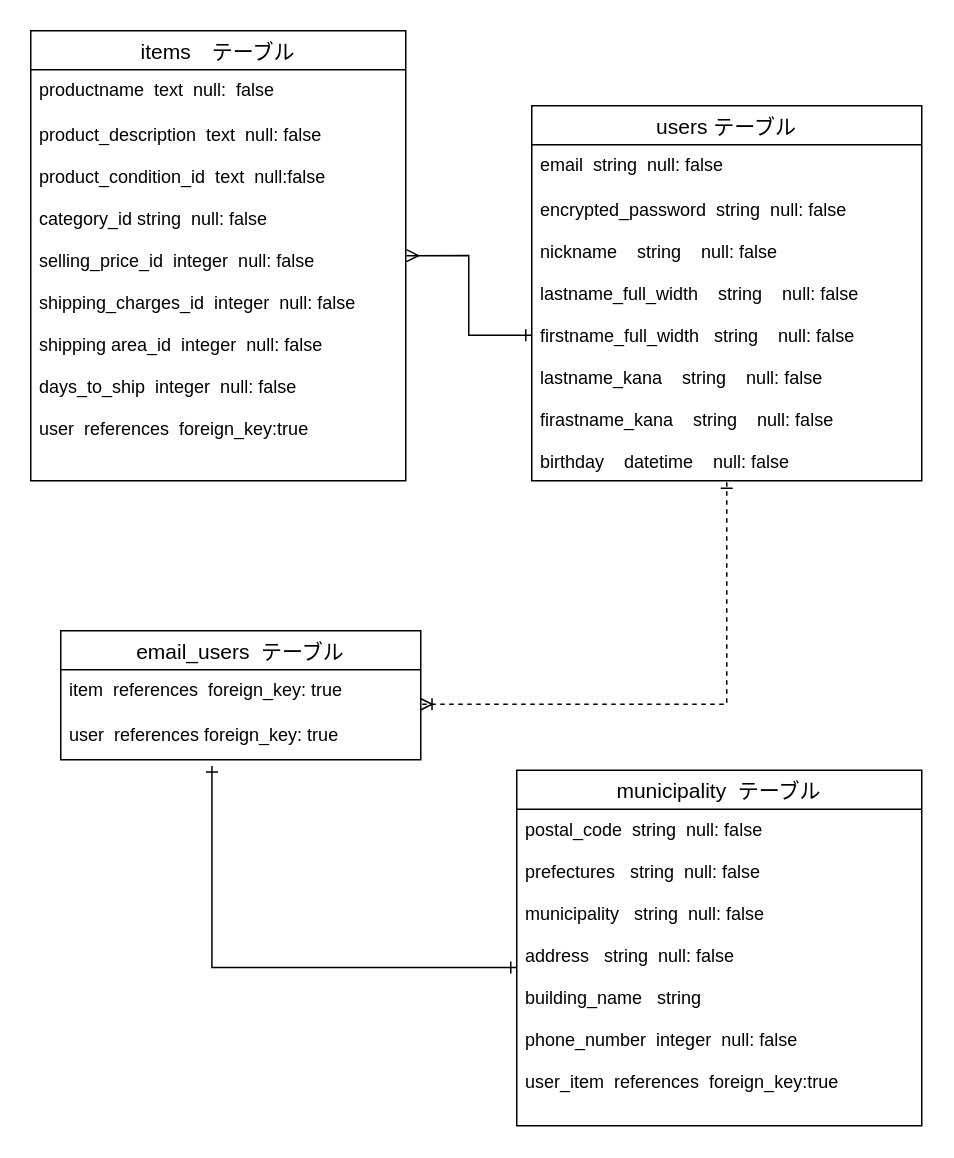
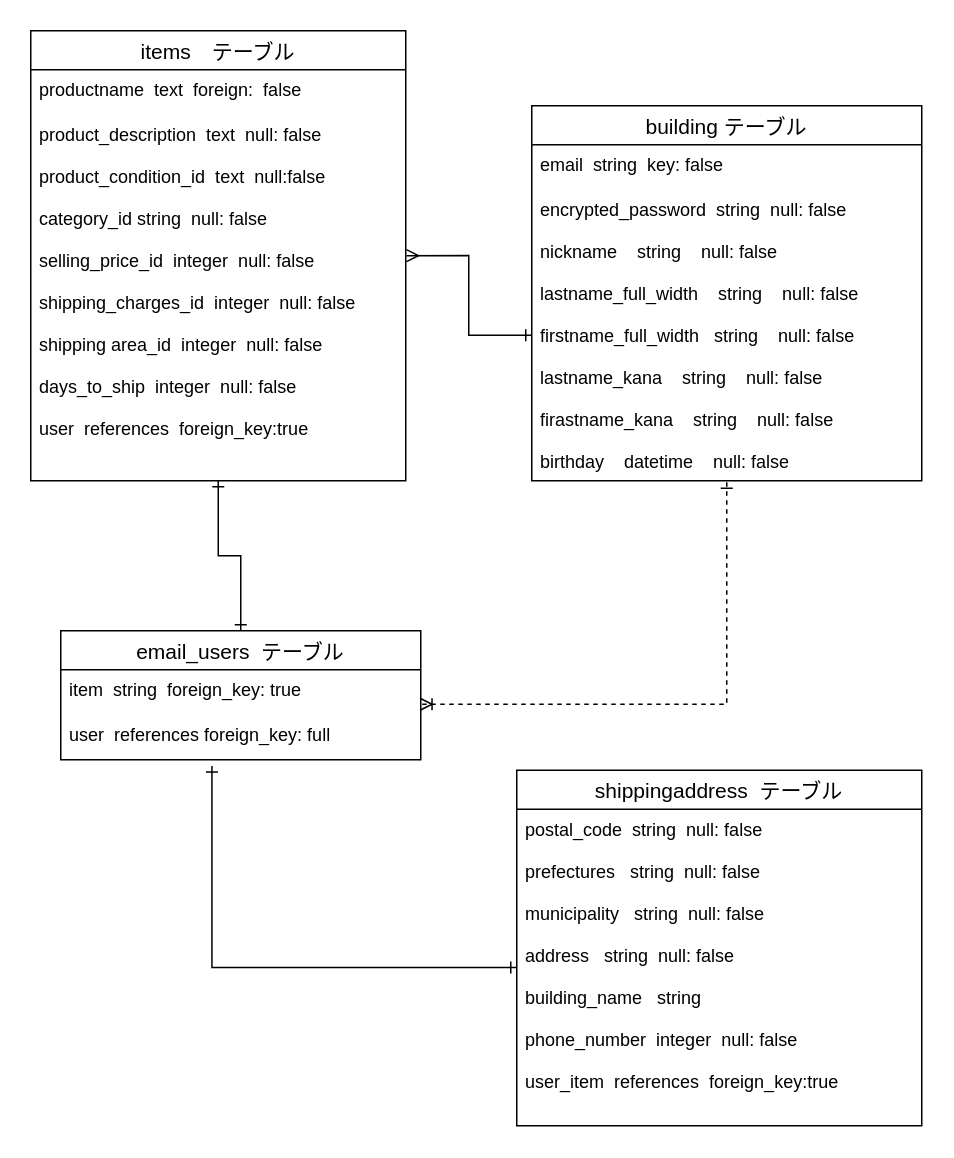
(179, 90) -> (196, 90)
(726, 127) -> (726, 127)
(648, 165) -> (647, 165)
none -> (231, 556)
(231, 690) -> (209, 690)
(229, 735) -> (224, 735)
(719, 791) -> (719, 791)
